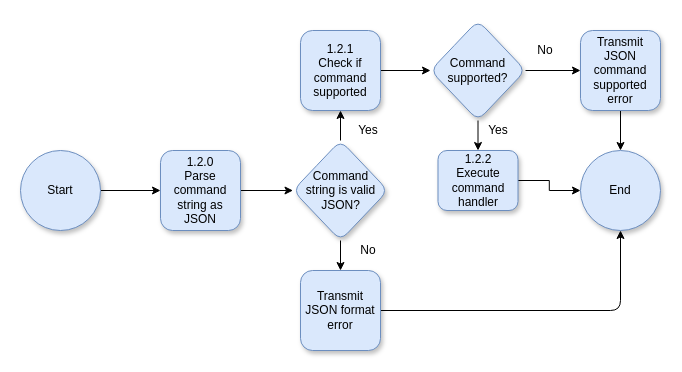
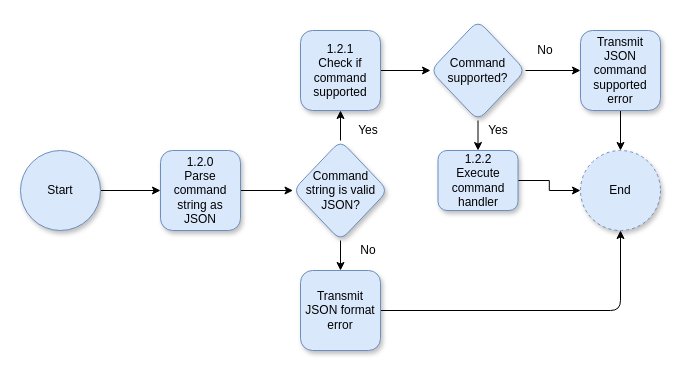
(621, 191) -> (621, 191)
